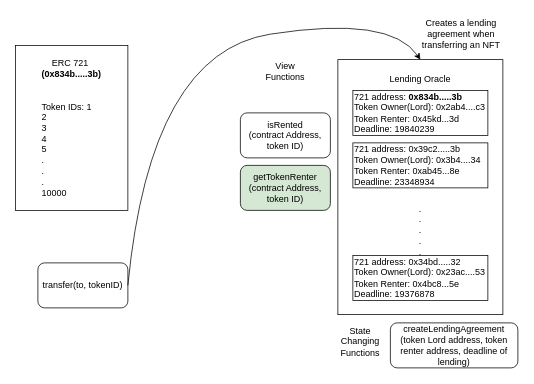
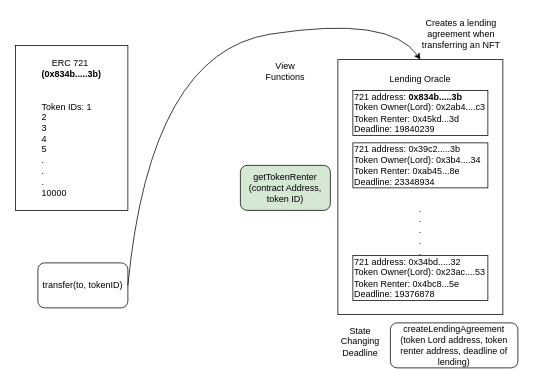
(285, 135) -> none
(360, 342) -> (360, 342)
